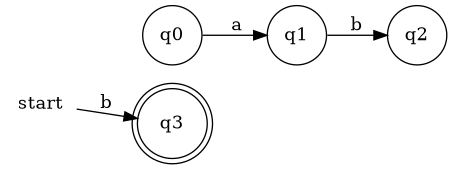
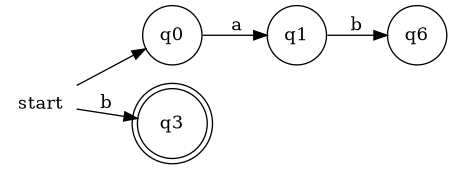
(417, 35) -> (417, 35)
none -> (105, 70)
